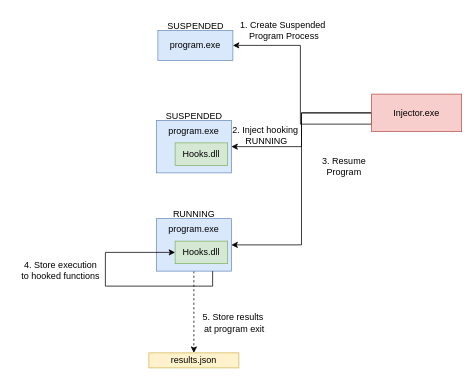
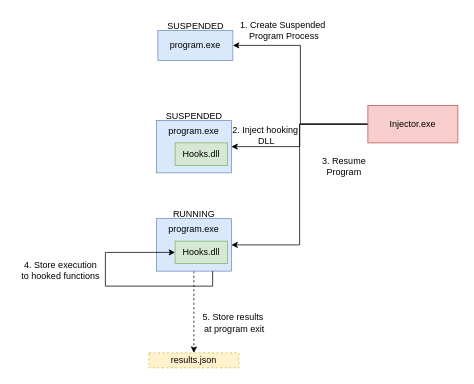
(417, 113) -> (413, 124)
(266, 135) -> (266, 135)
(194, 360) -> (194, 360)
